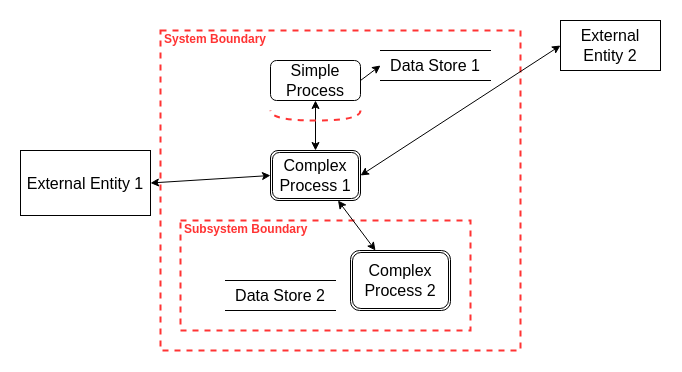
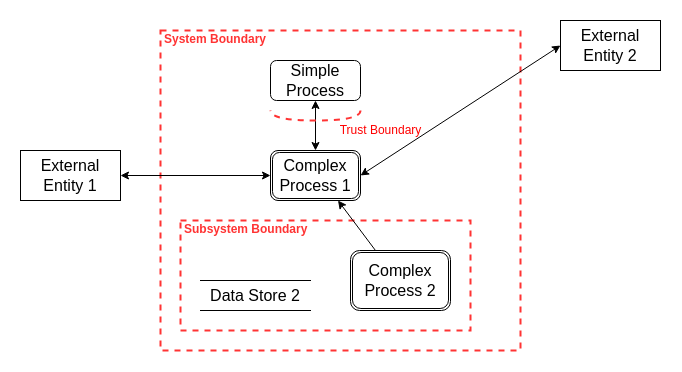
(436, 66) -> none
(368, 75) -> none
none -> (381, 131)
(86, 183) -> (71, 176)
(370, 244) -> (372, 246)
(281, 296) -> (256, 296)
